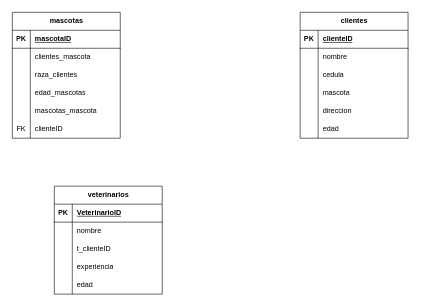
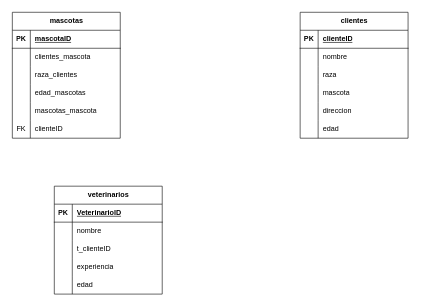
(334, 75) -> (331, 75)
